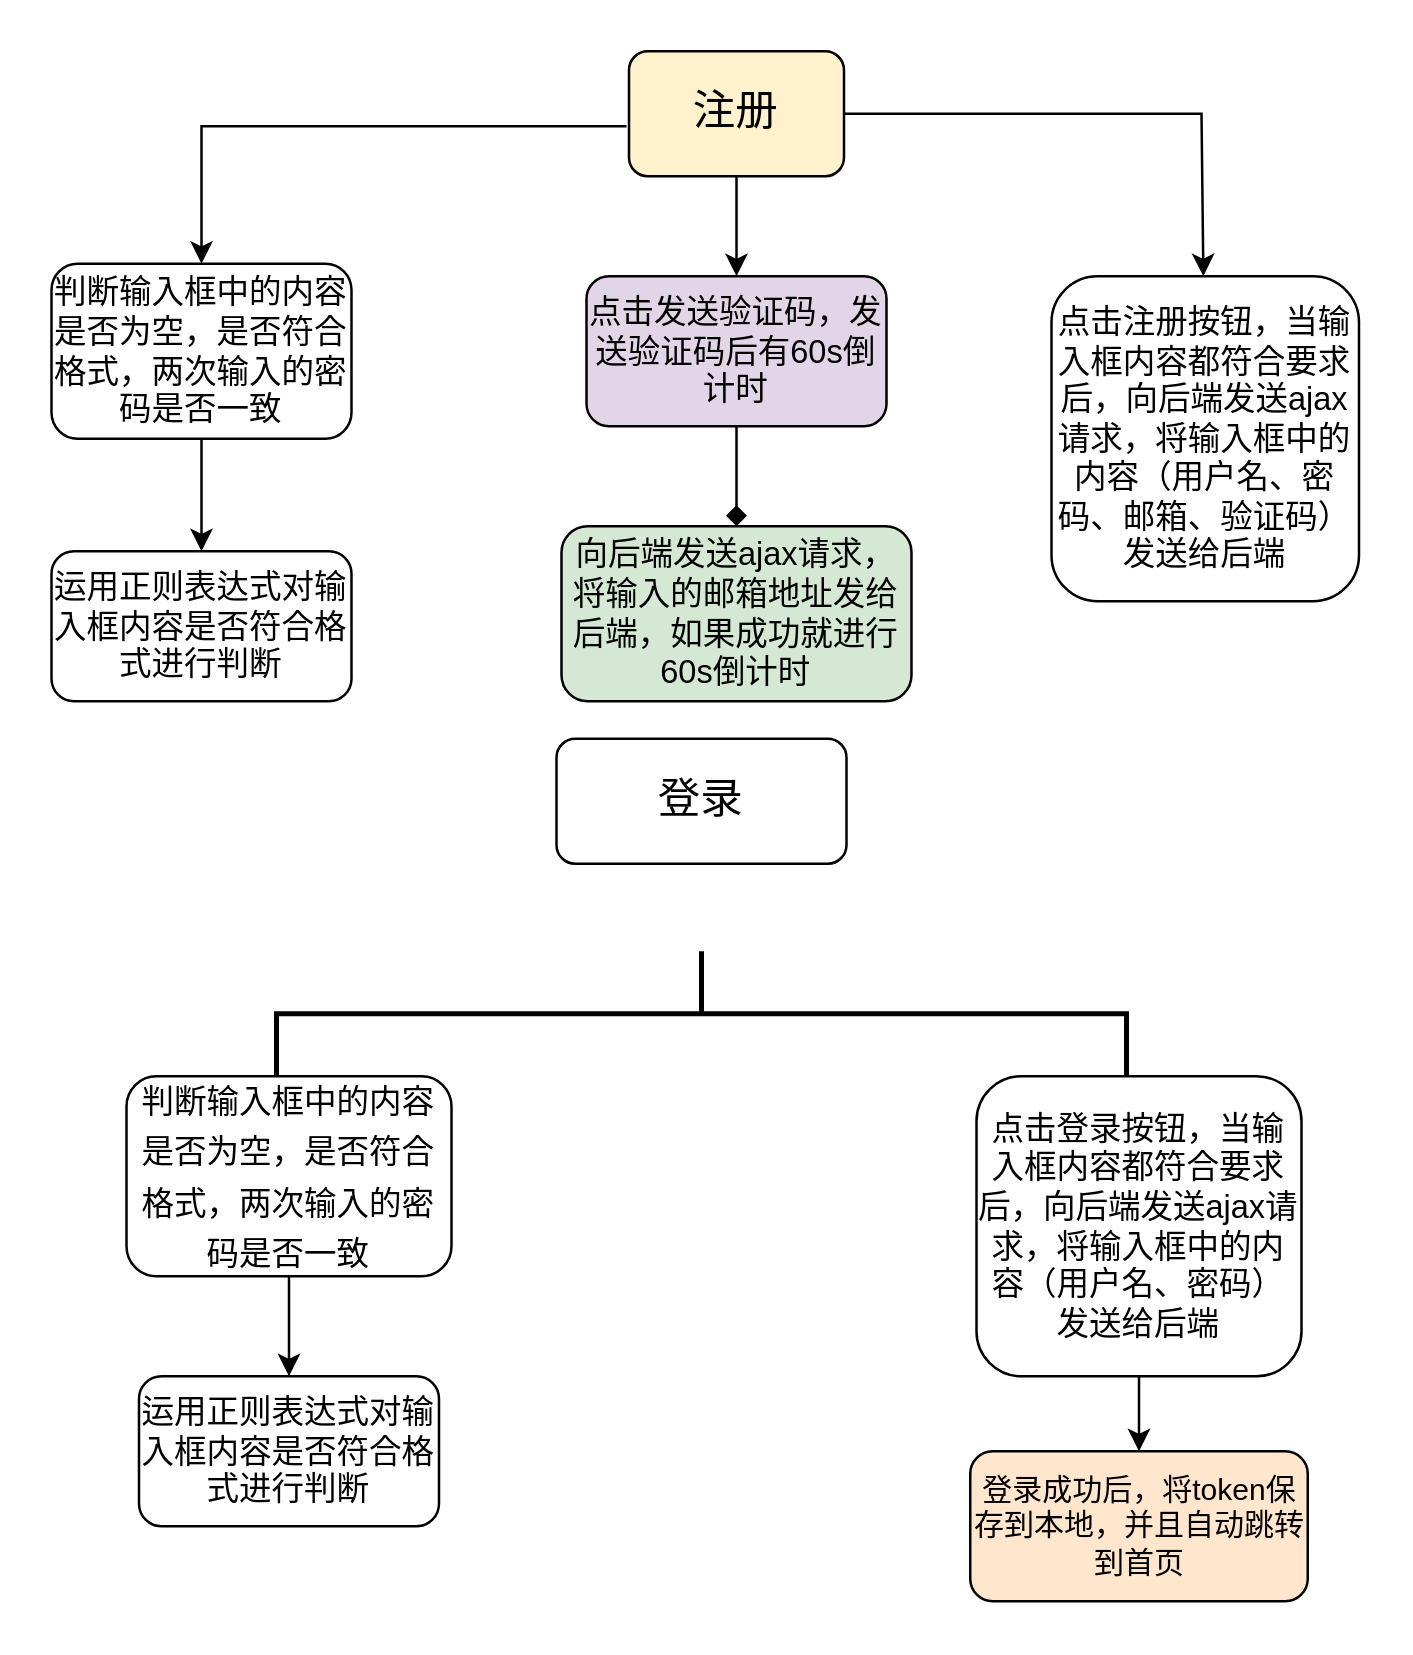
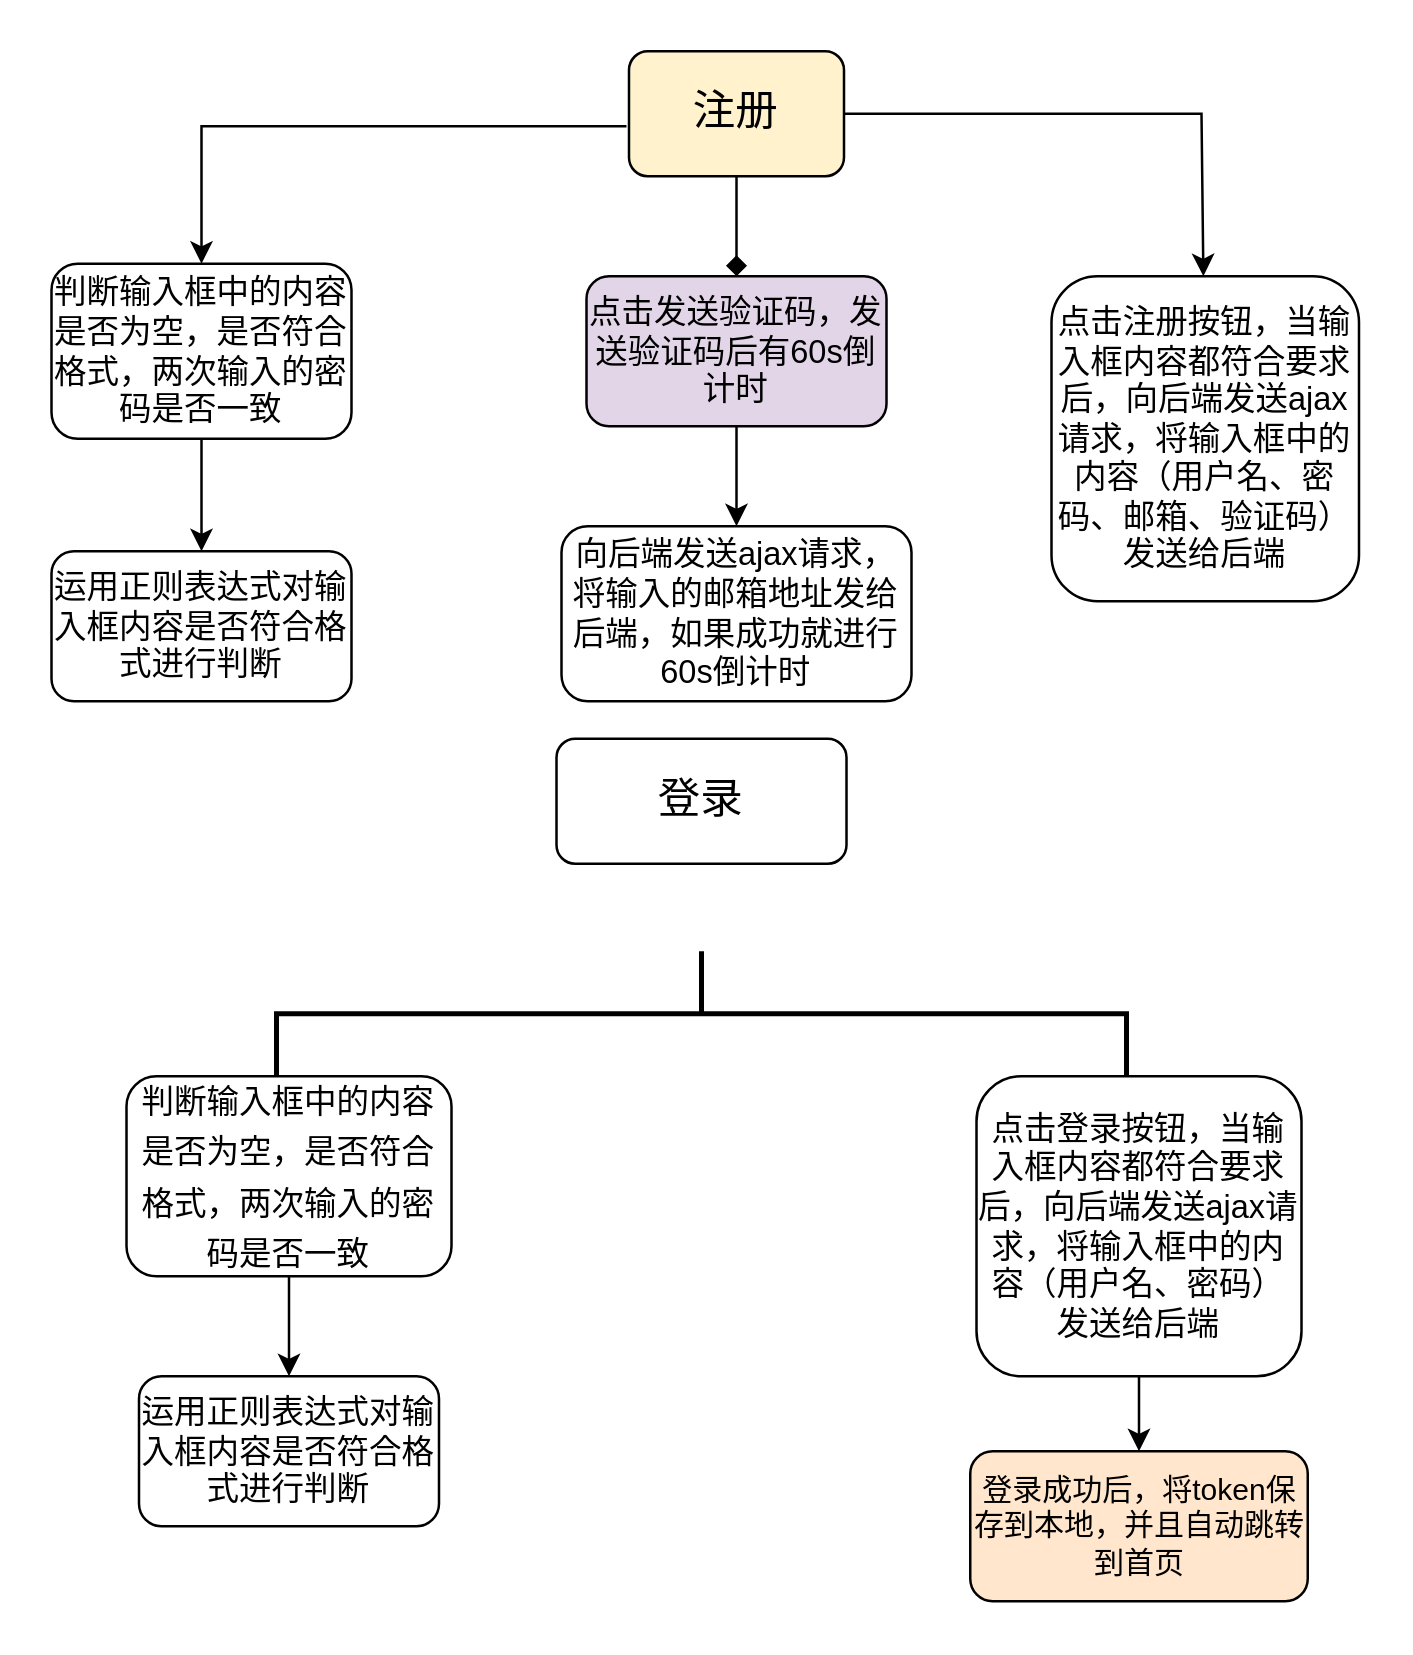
(736, 257) -> (736, 256)
(736, 506) -> (736, 507)
(736, 614) -> (736, 614)
